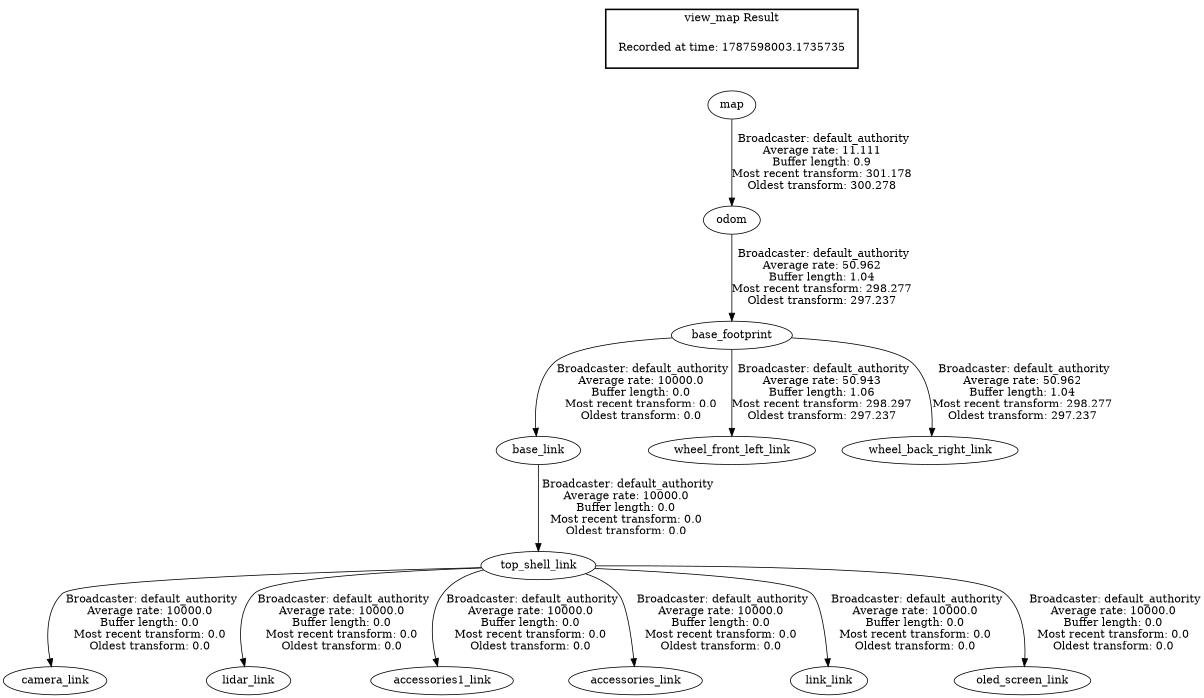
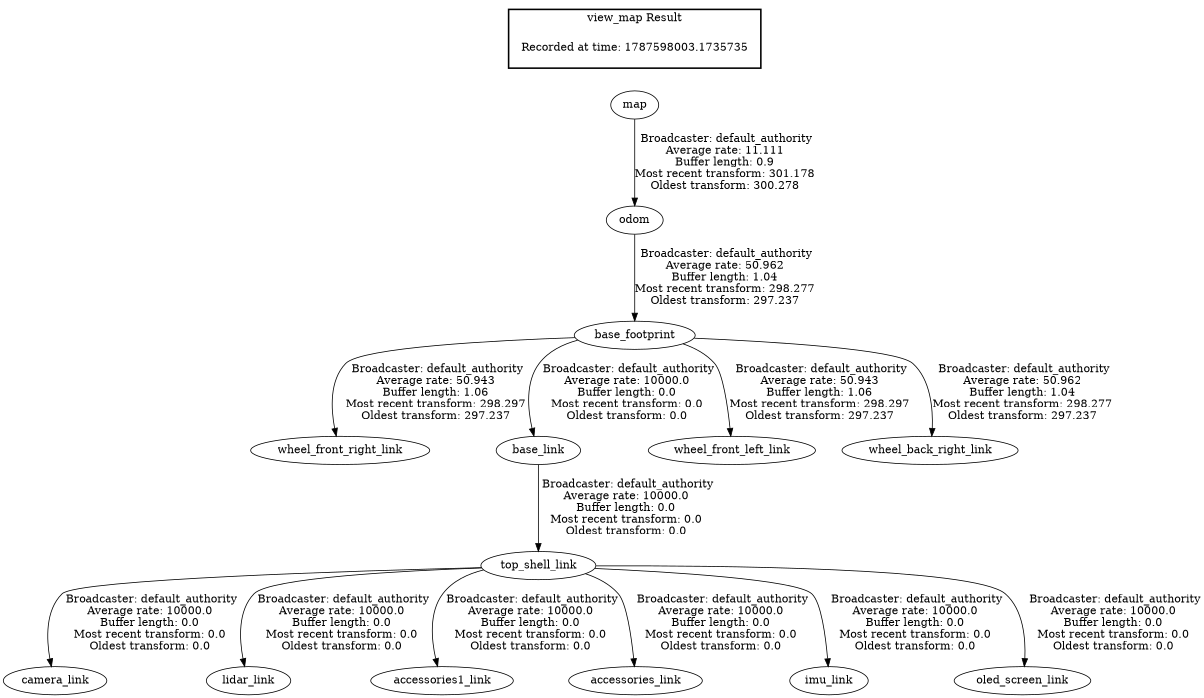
none -> (340, 450)
(829, 681) -> (829, 681)
